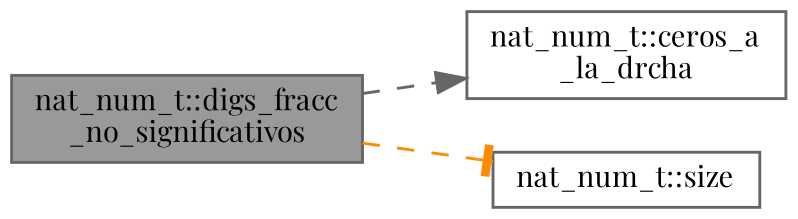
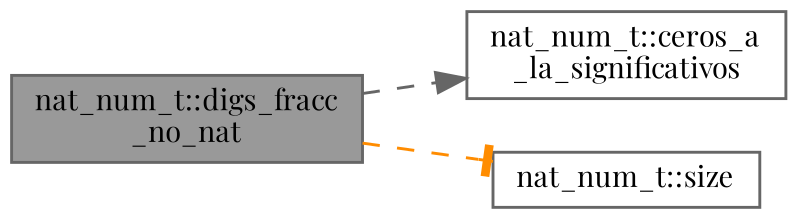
(626, 55) -> (626, 55)
(187, 119) -> (187, 119)
